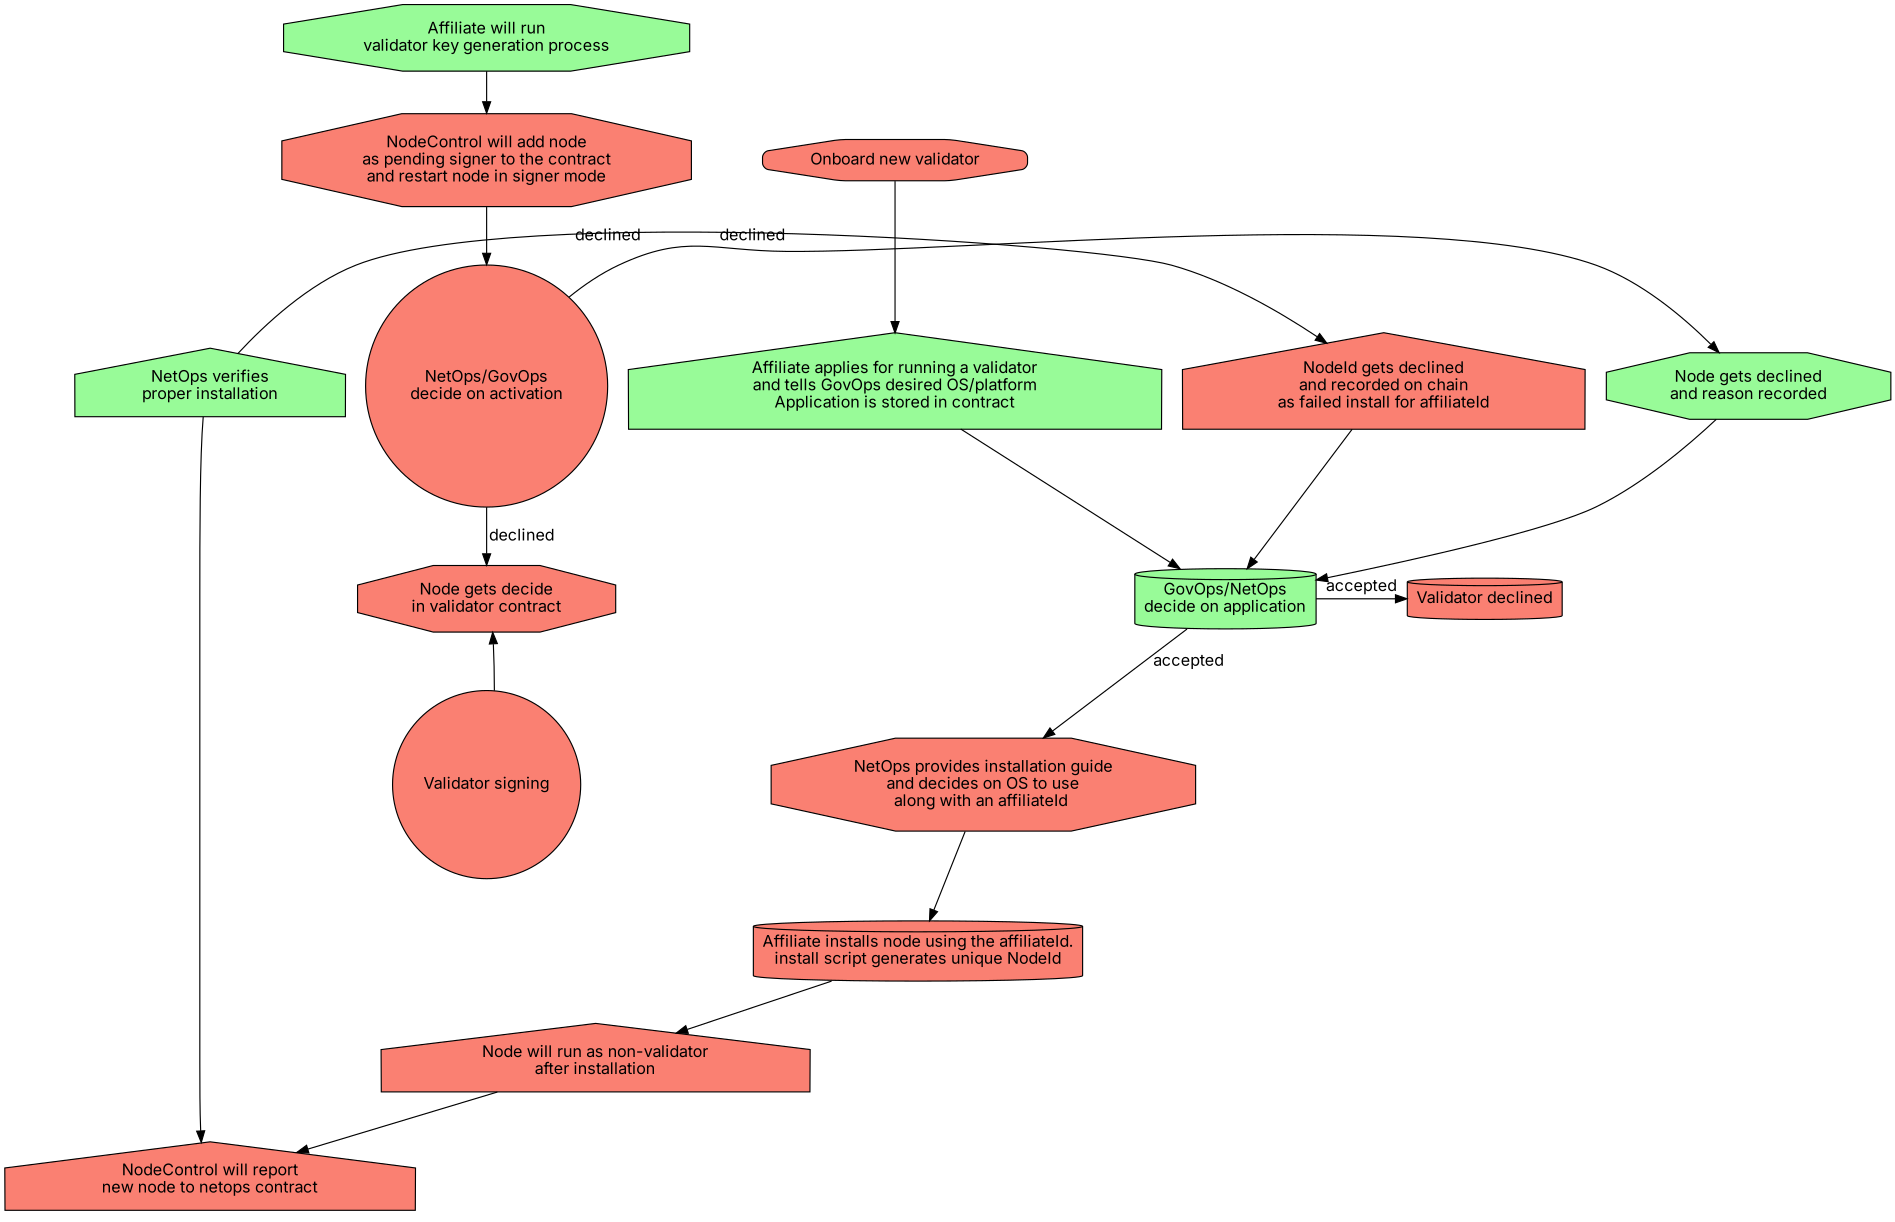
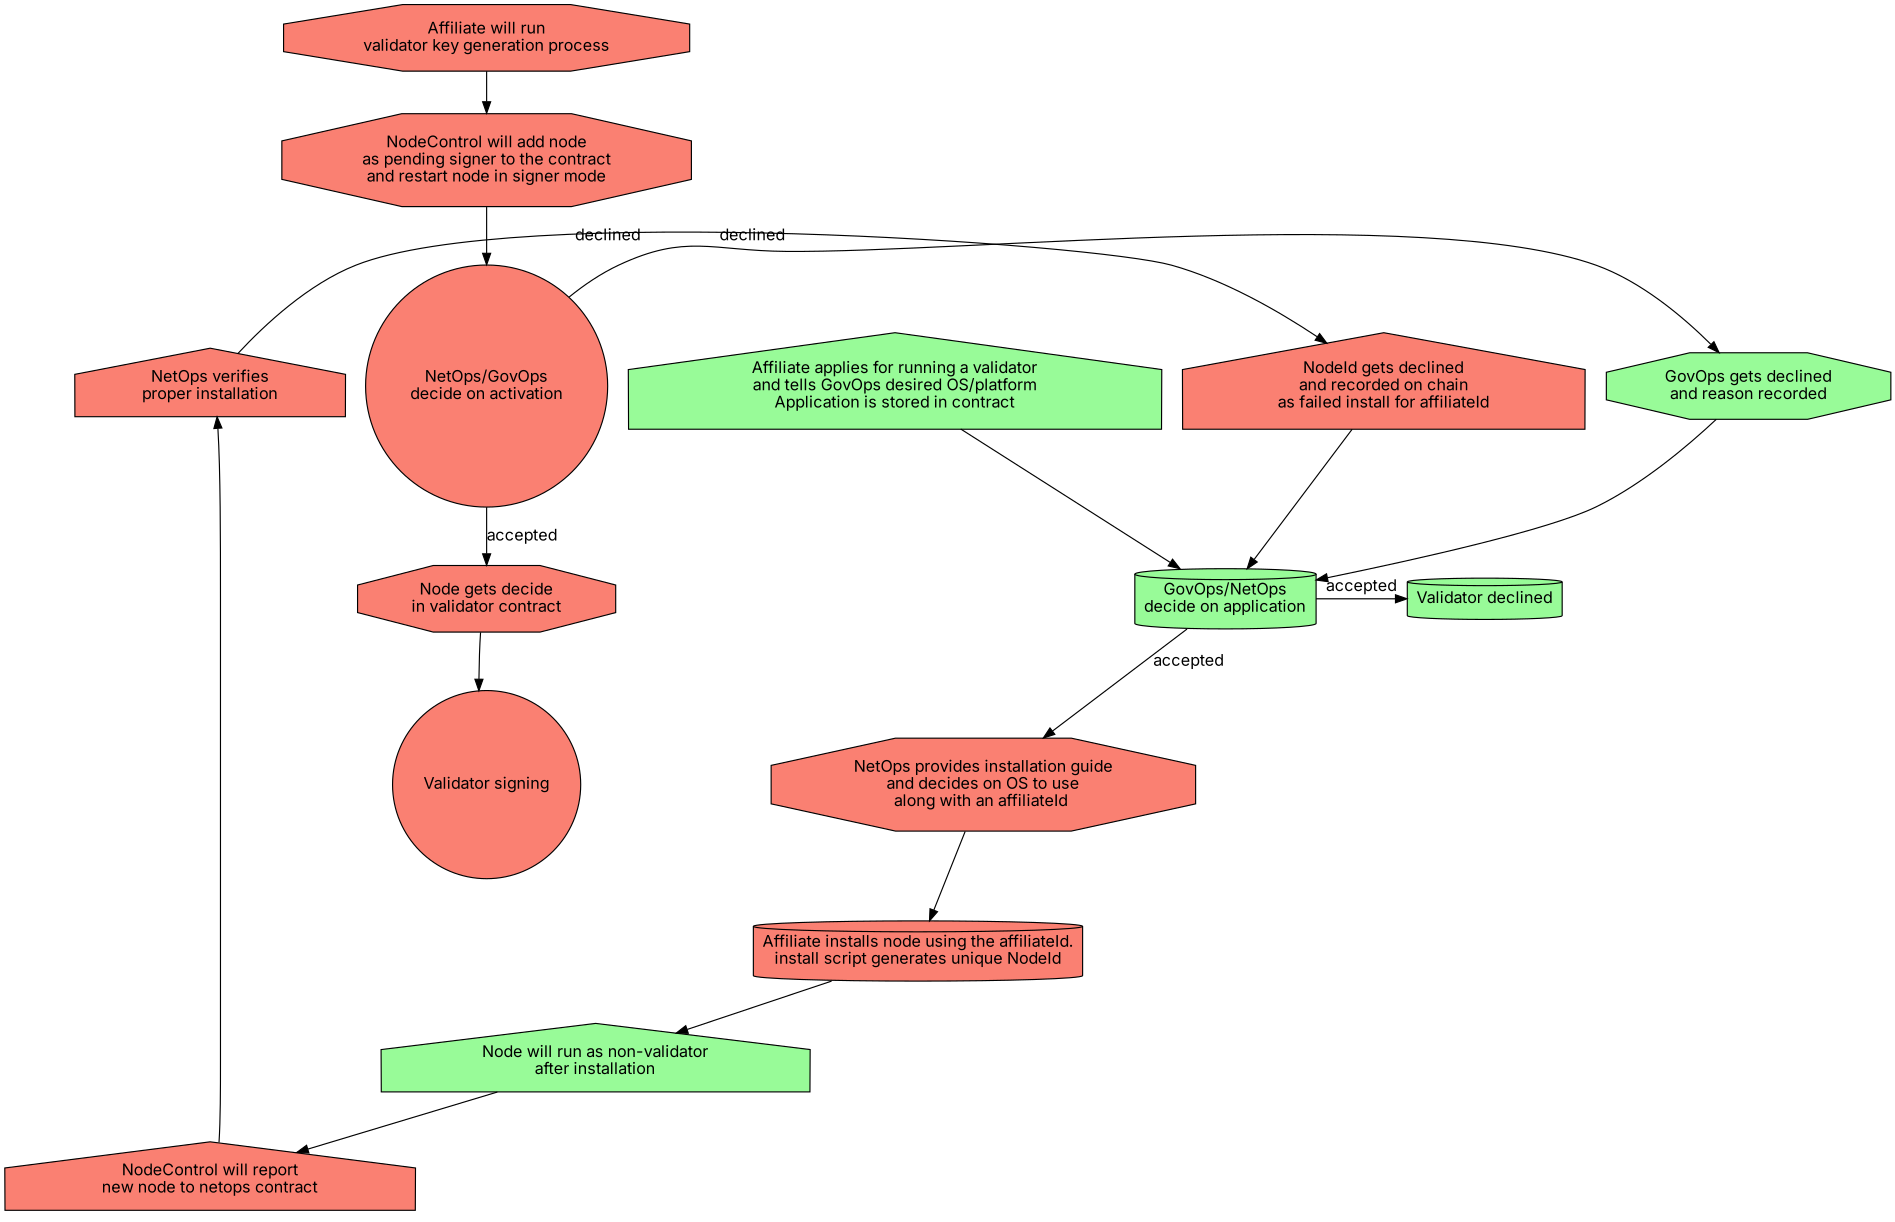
(487, 38) -> (487, 38)
(895, 160) -> none
(210, 386) -> (210, 386)
(1749, 386) -> (1749, 386)
(522, 536) -> (522, 536)
(1485, 599) -> (1485, 599)
(494, 667) -> (479, 656)
(200, 774) -> (220, 786)
(596, 1061) -> (596, 1061)
